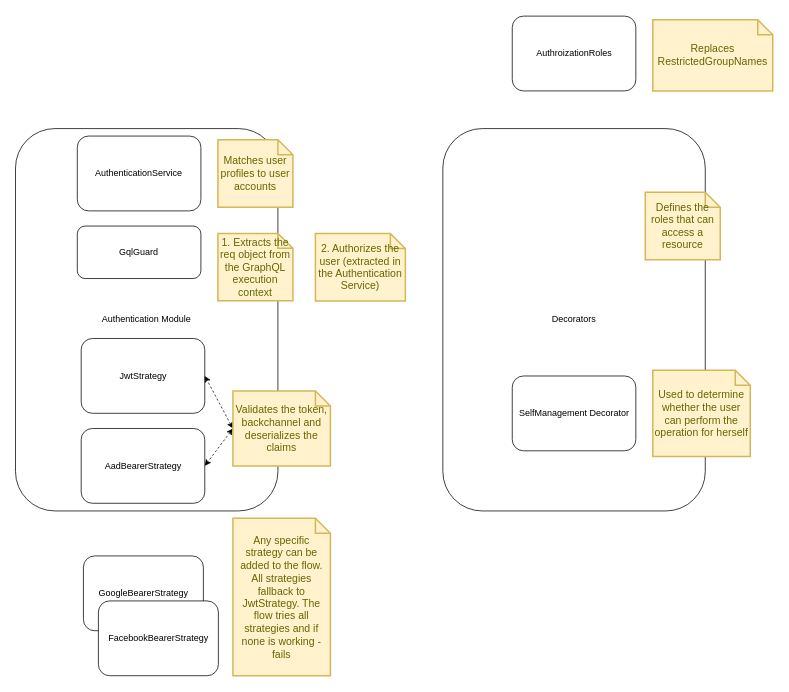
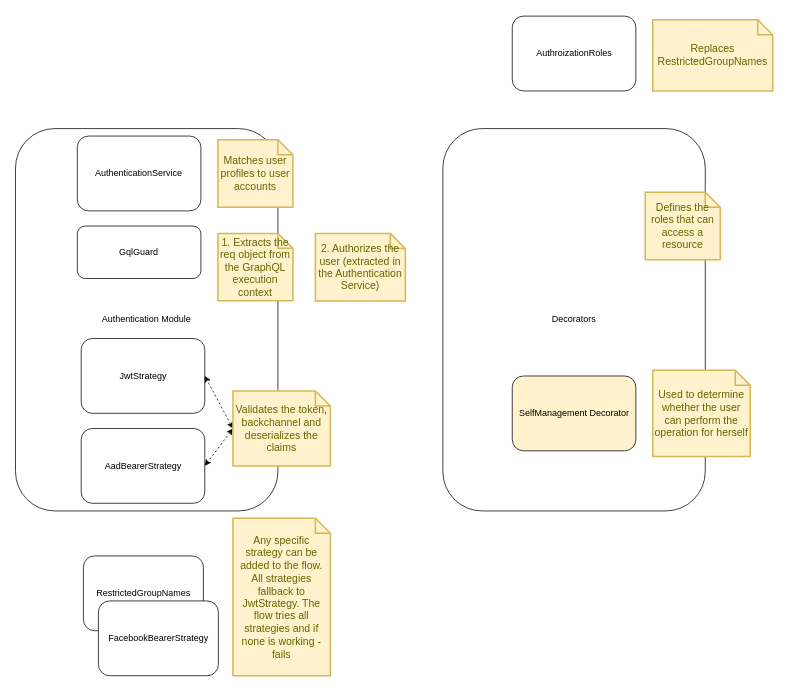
(574, 414) -> (574, 414)
(144, 594) -> (144, 594)
